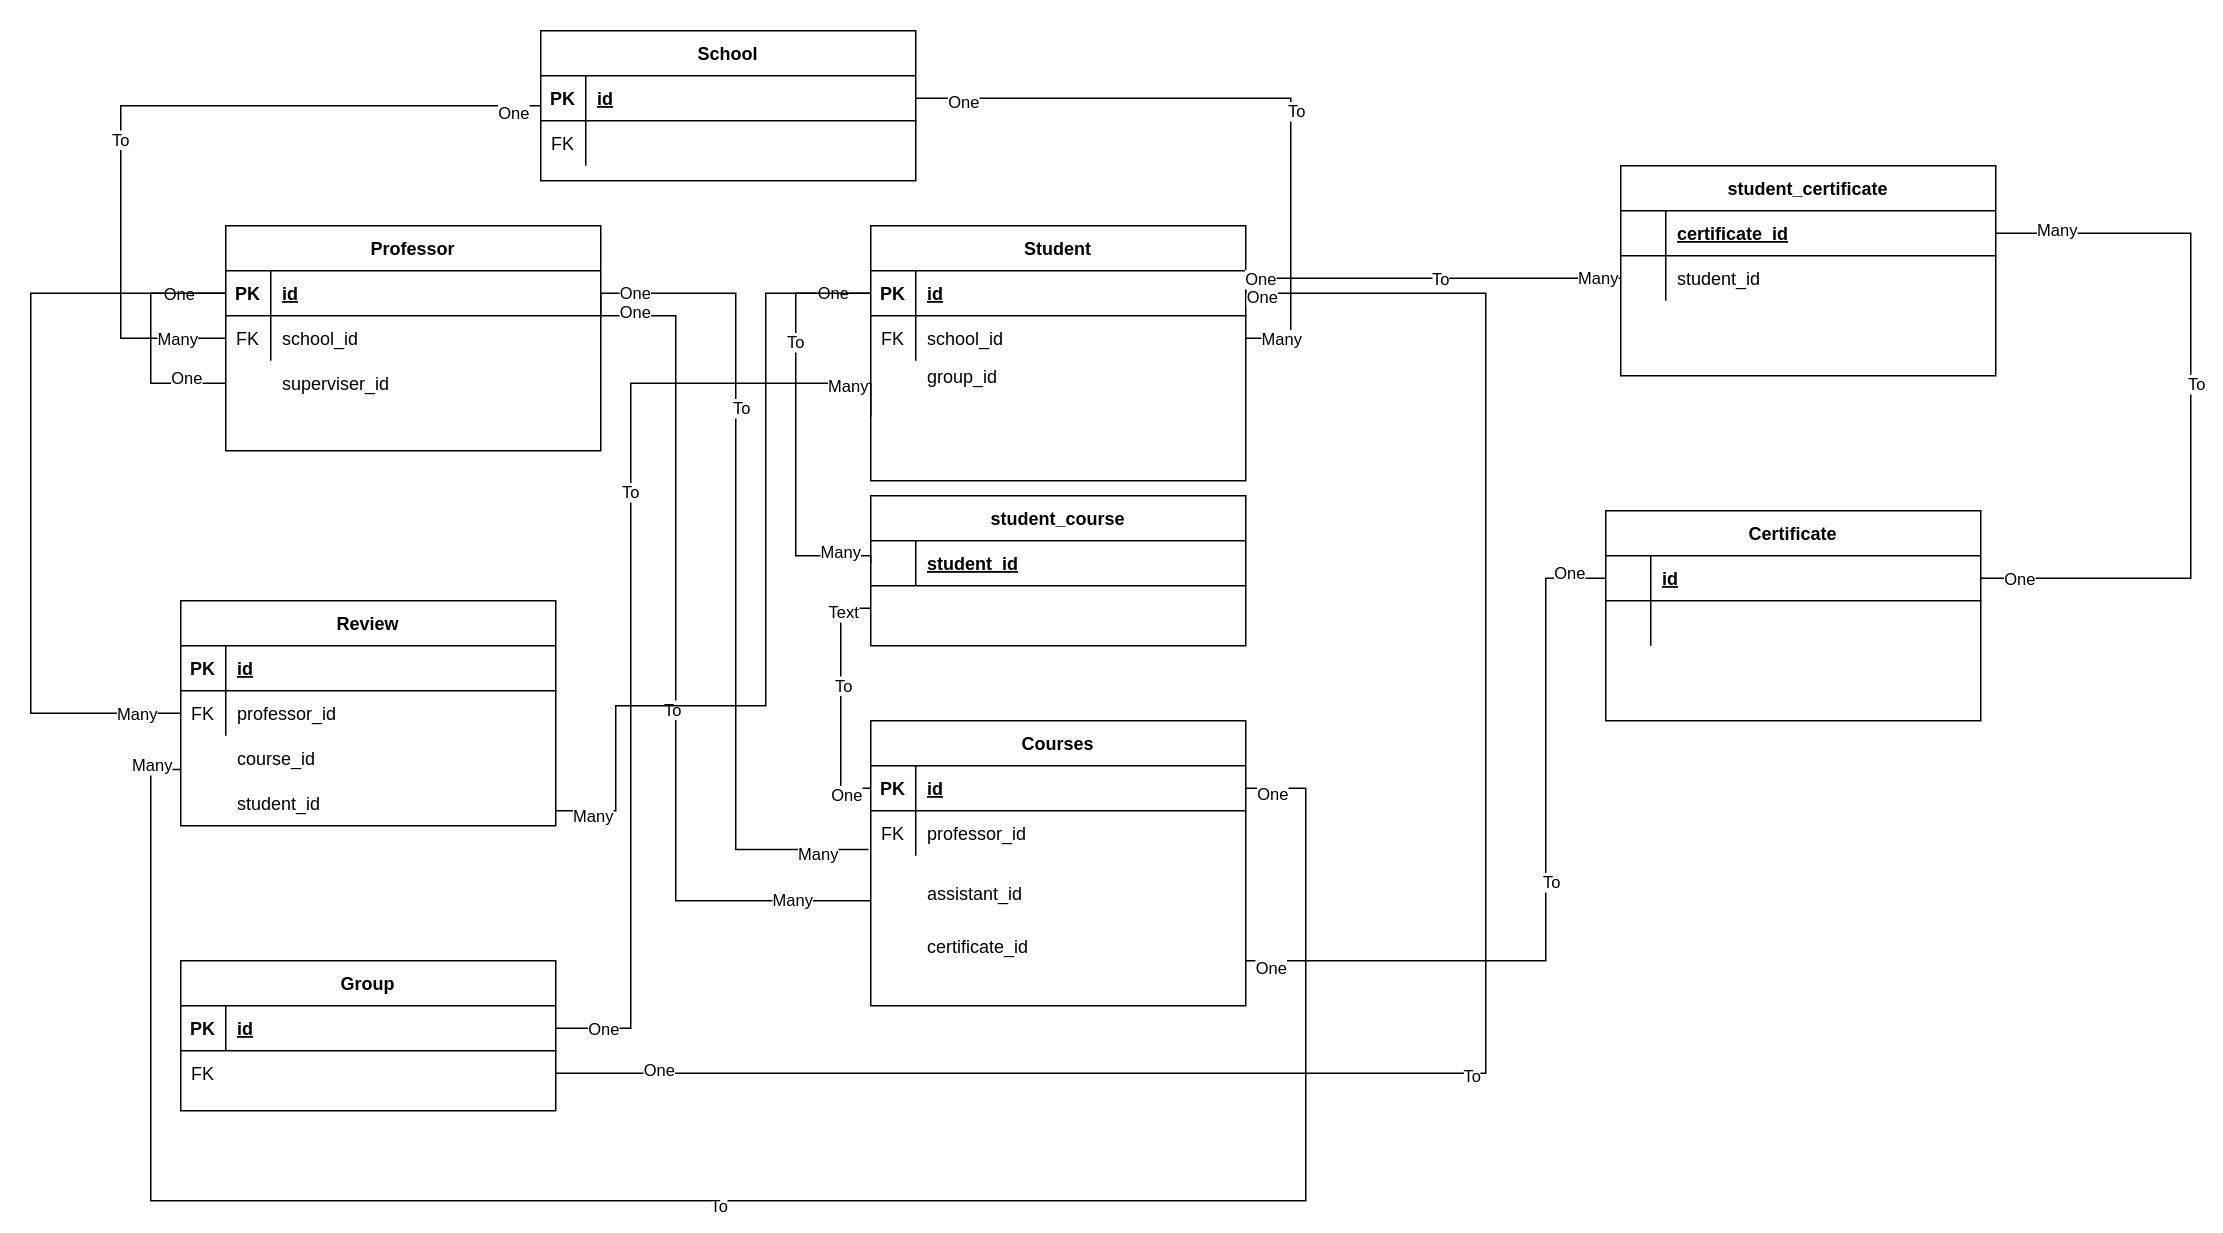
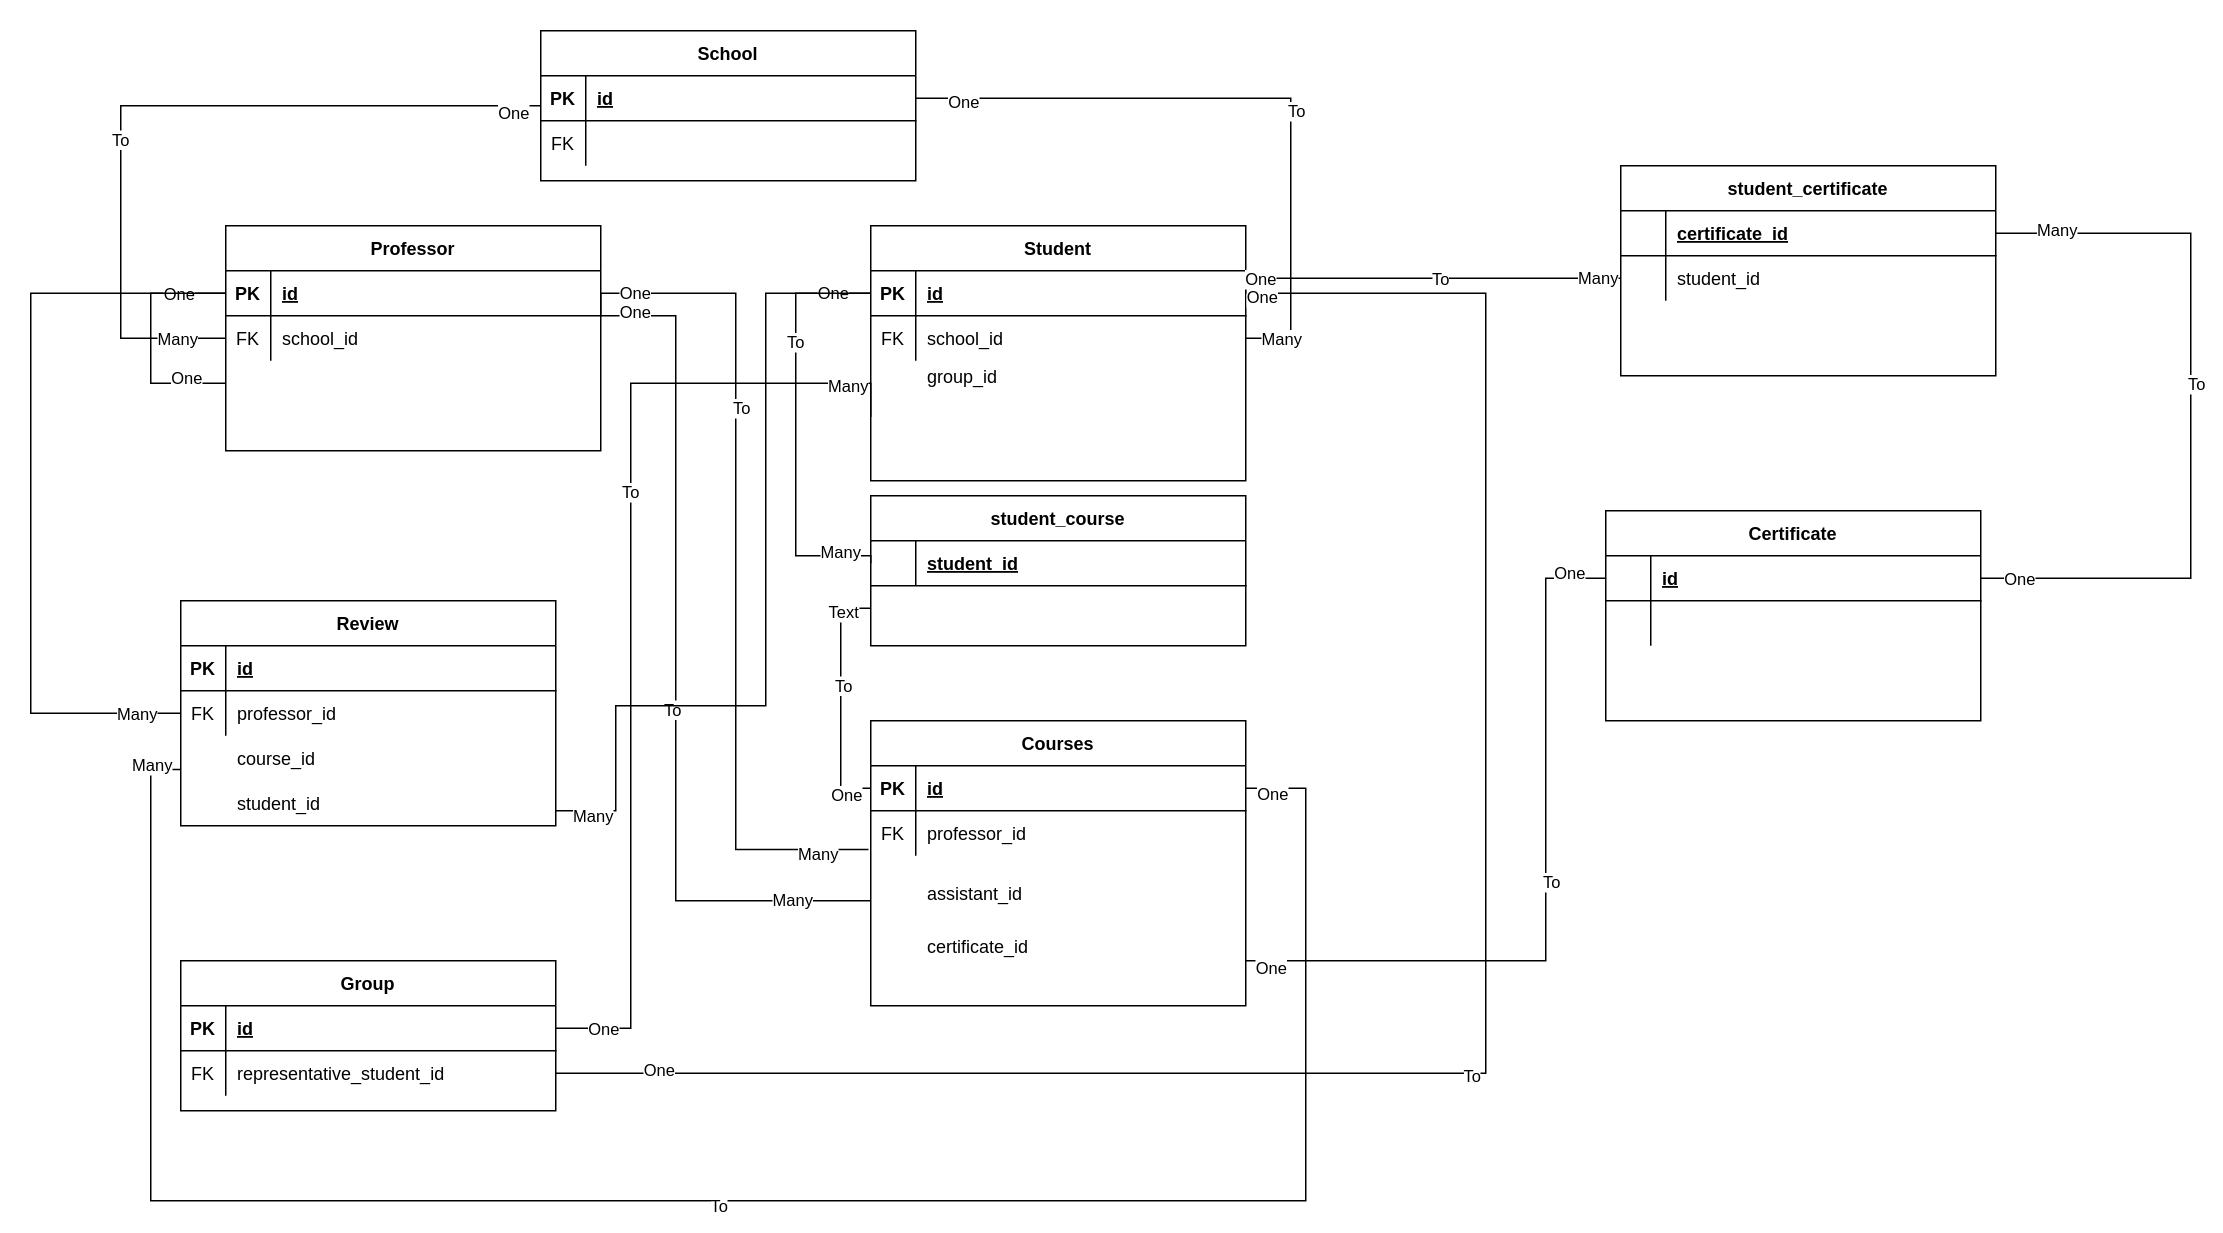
(436, 383) -> none
none -> (391, 1073)
